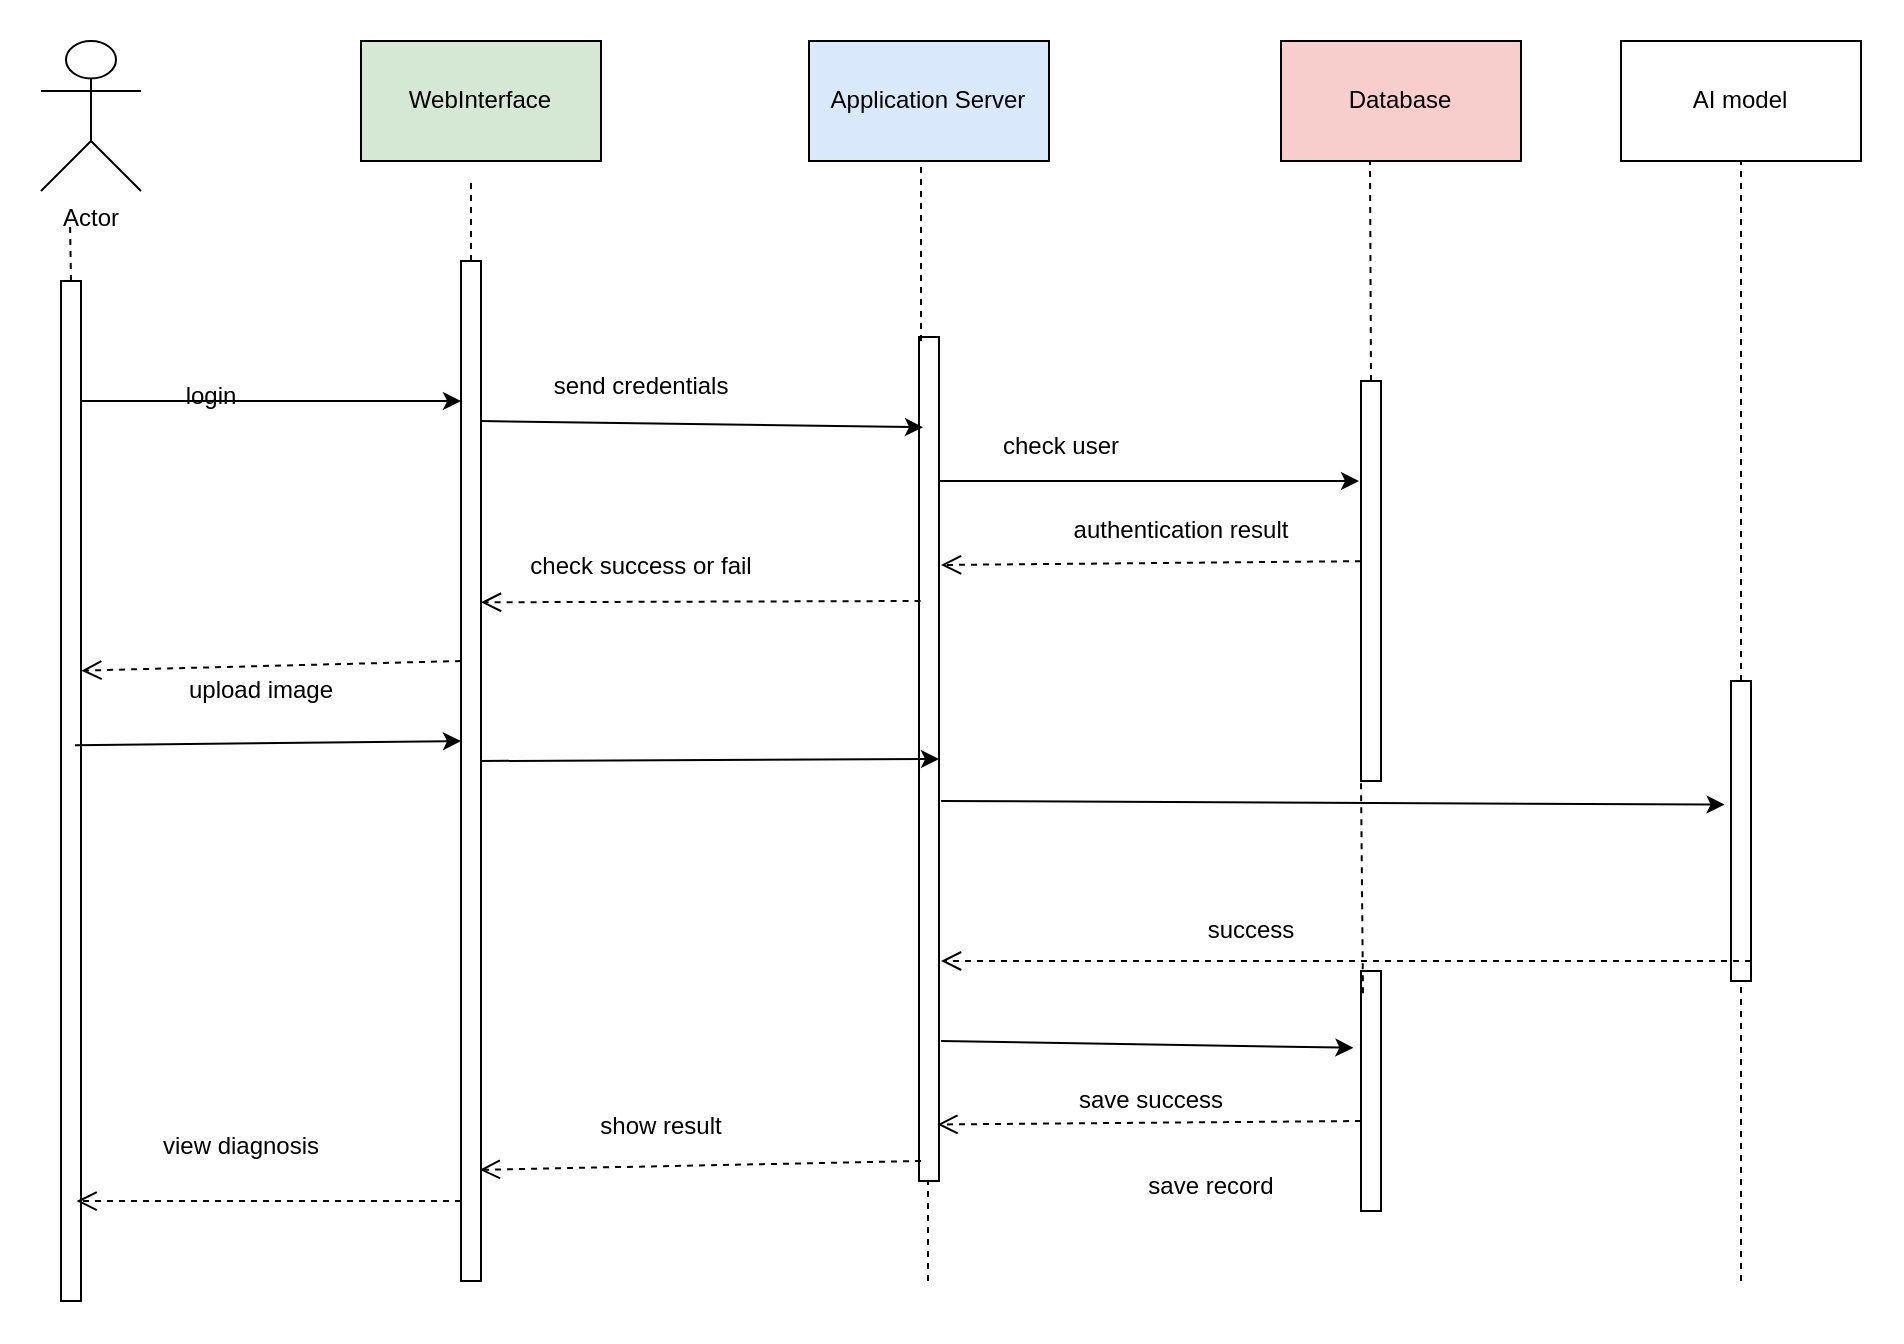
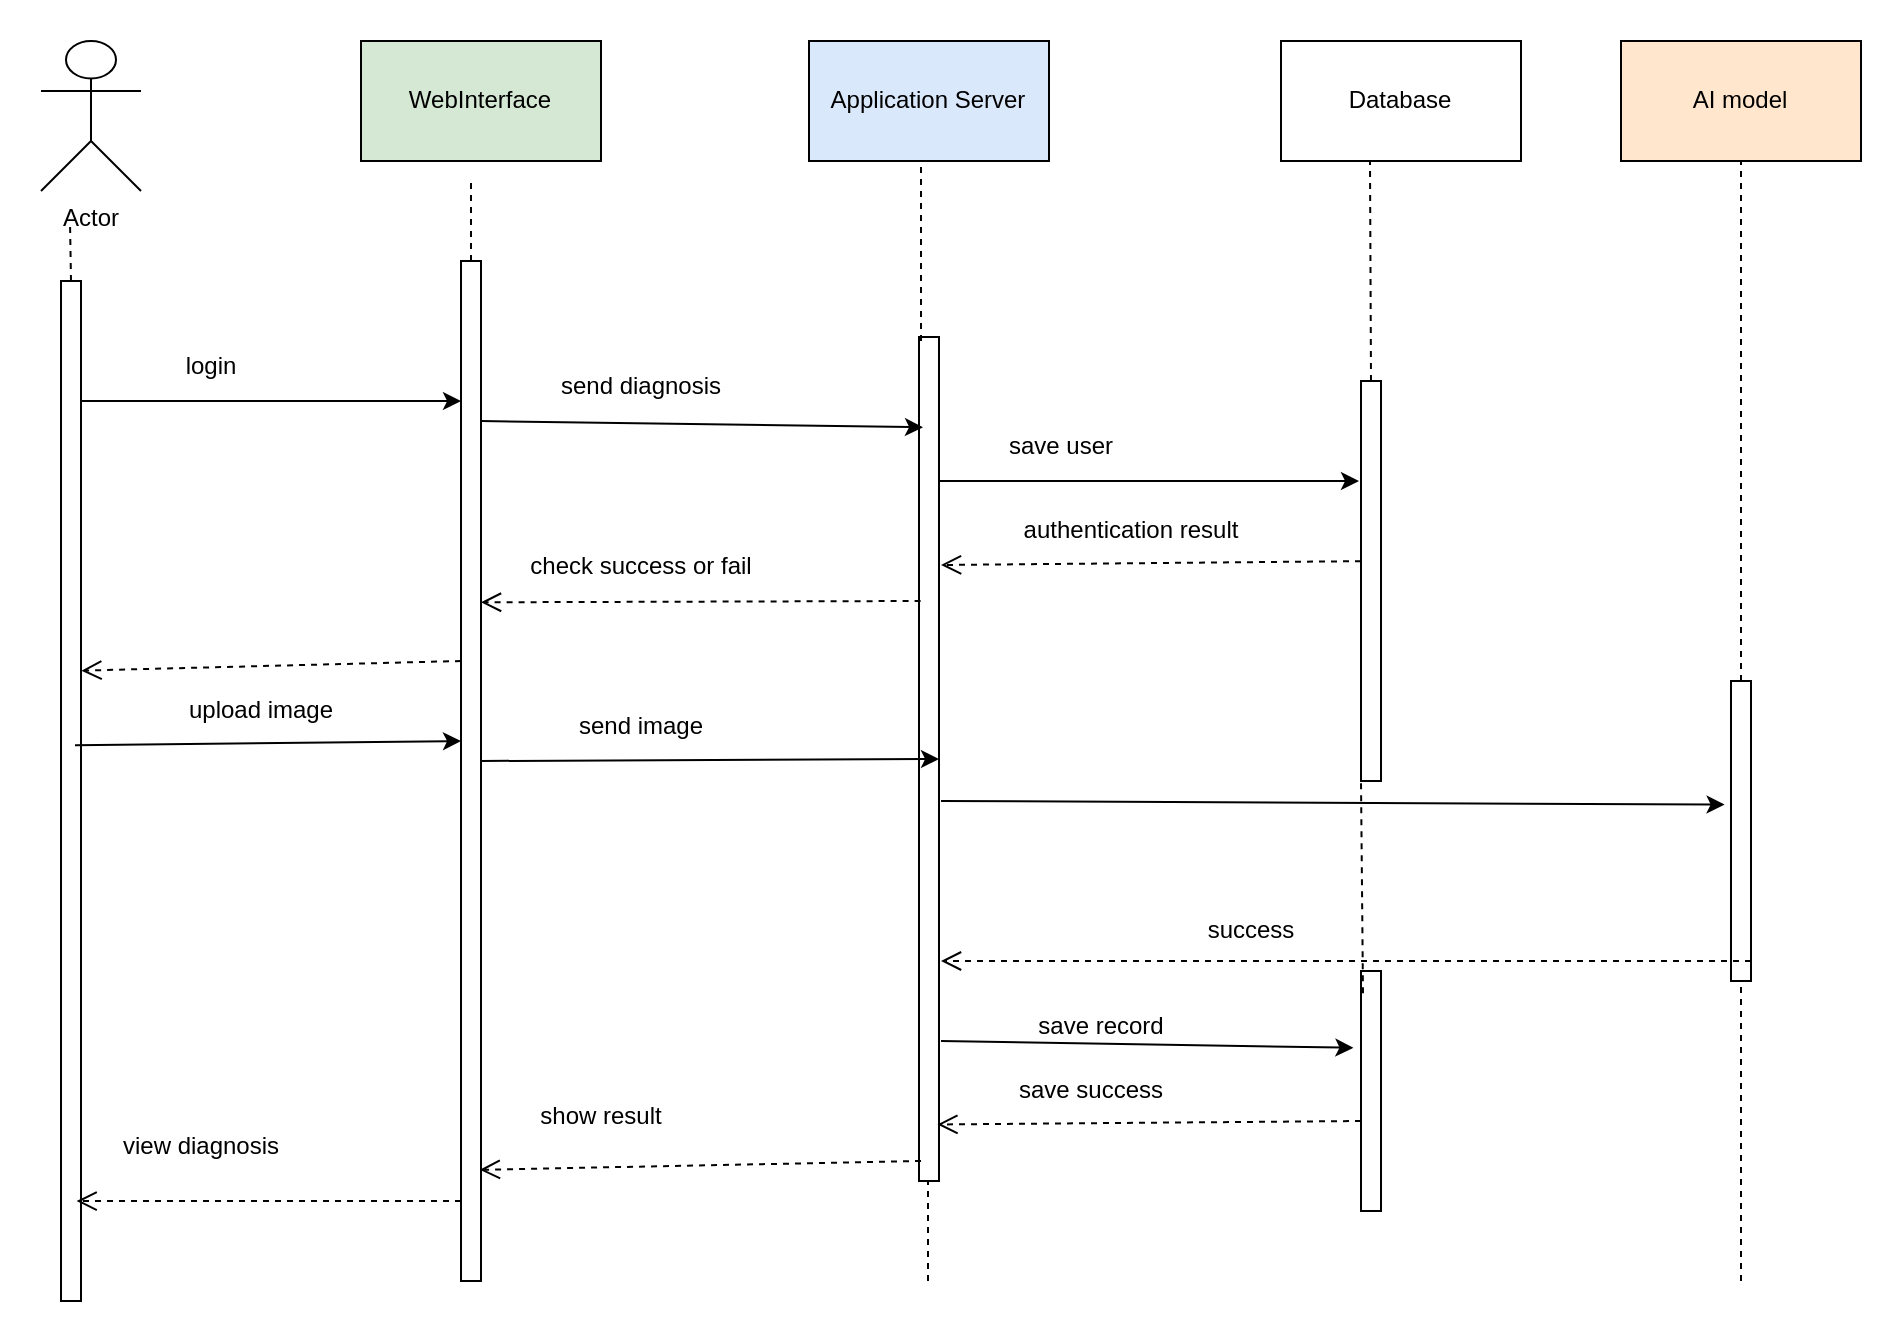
(1401, 101) -> (1401, 101)
(1741, 101) -> (1741, 101)
(642, 387) -> (642, 387)
(211, 397) -> (211, 367)
(1062, 447) -> (1062, 447)
(1181, 531) -> (1131, 531)
(261, 691) -> (261, 711)
none -> (641, 727)
(1151, 1101) -> (1091, 1091)
(661, 1127) -> (601, 1117)
(241, 1147) -> (201, 1147)
(1211, 1187) -> (1101, 1027)
